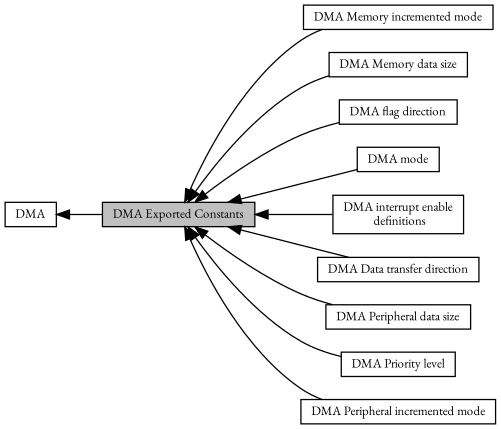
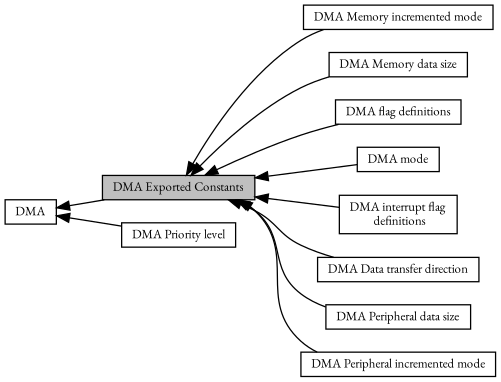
(398, 112) -> (398, 112)
(398, 214) -> (398, 214)
(259, 310) -> (95, 222)
